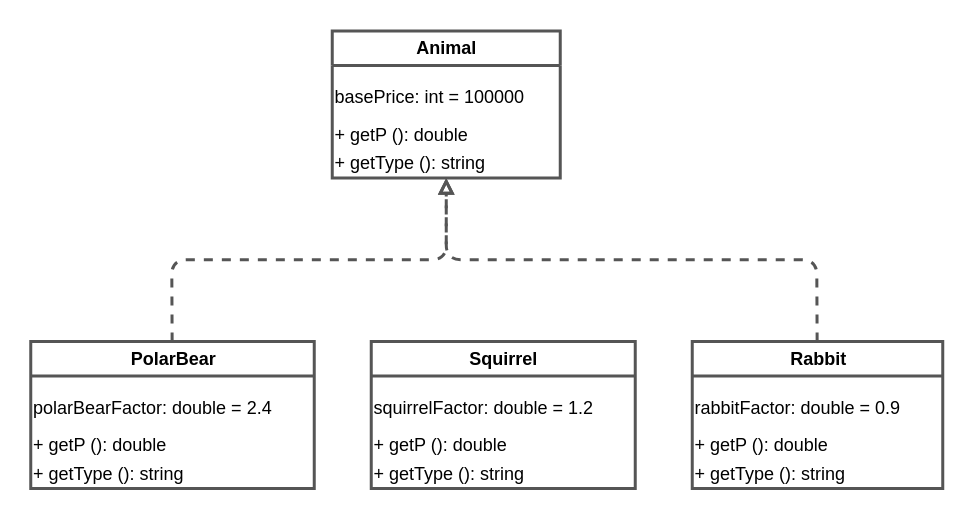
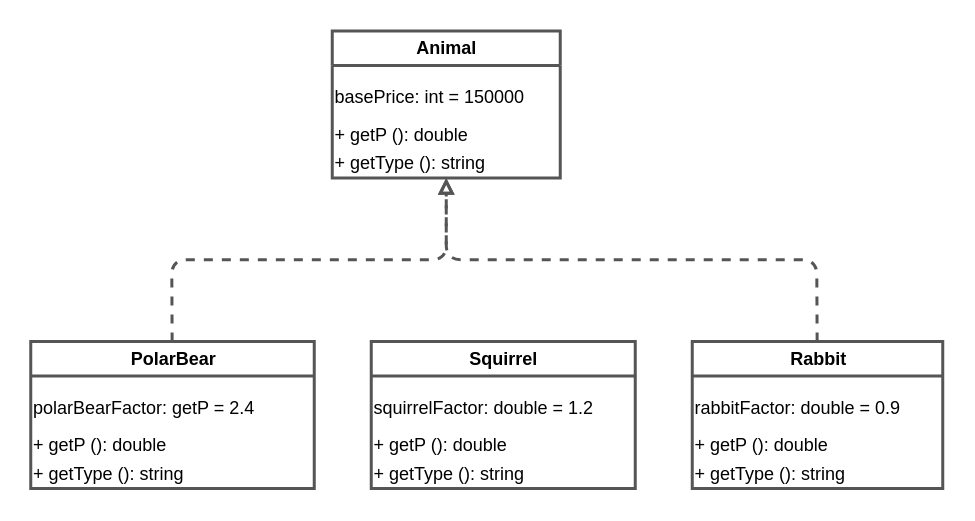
(436, 97) -> (436, 97)
(163, 408) -> (155, 408)
